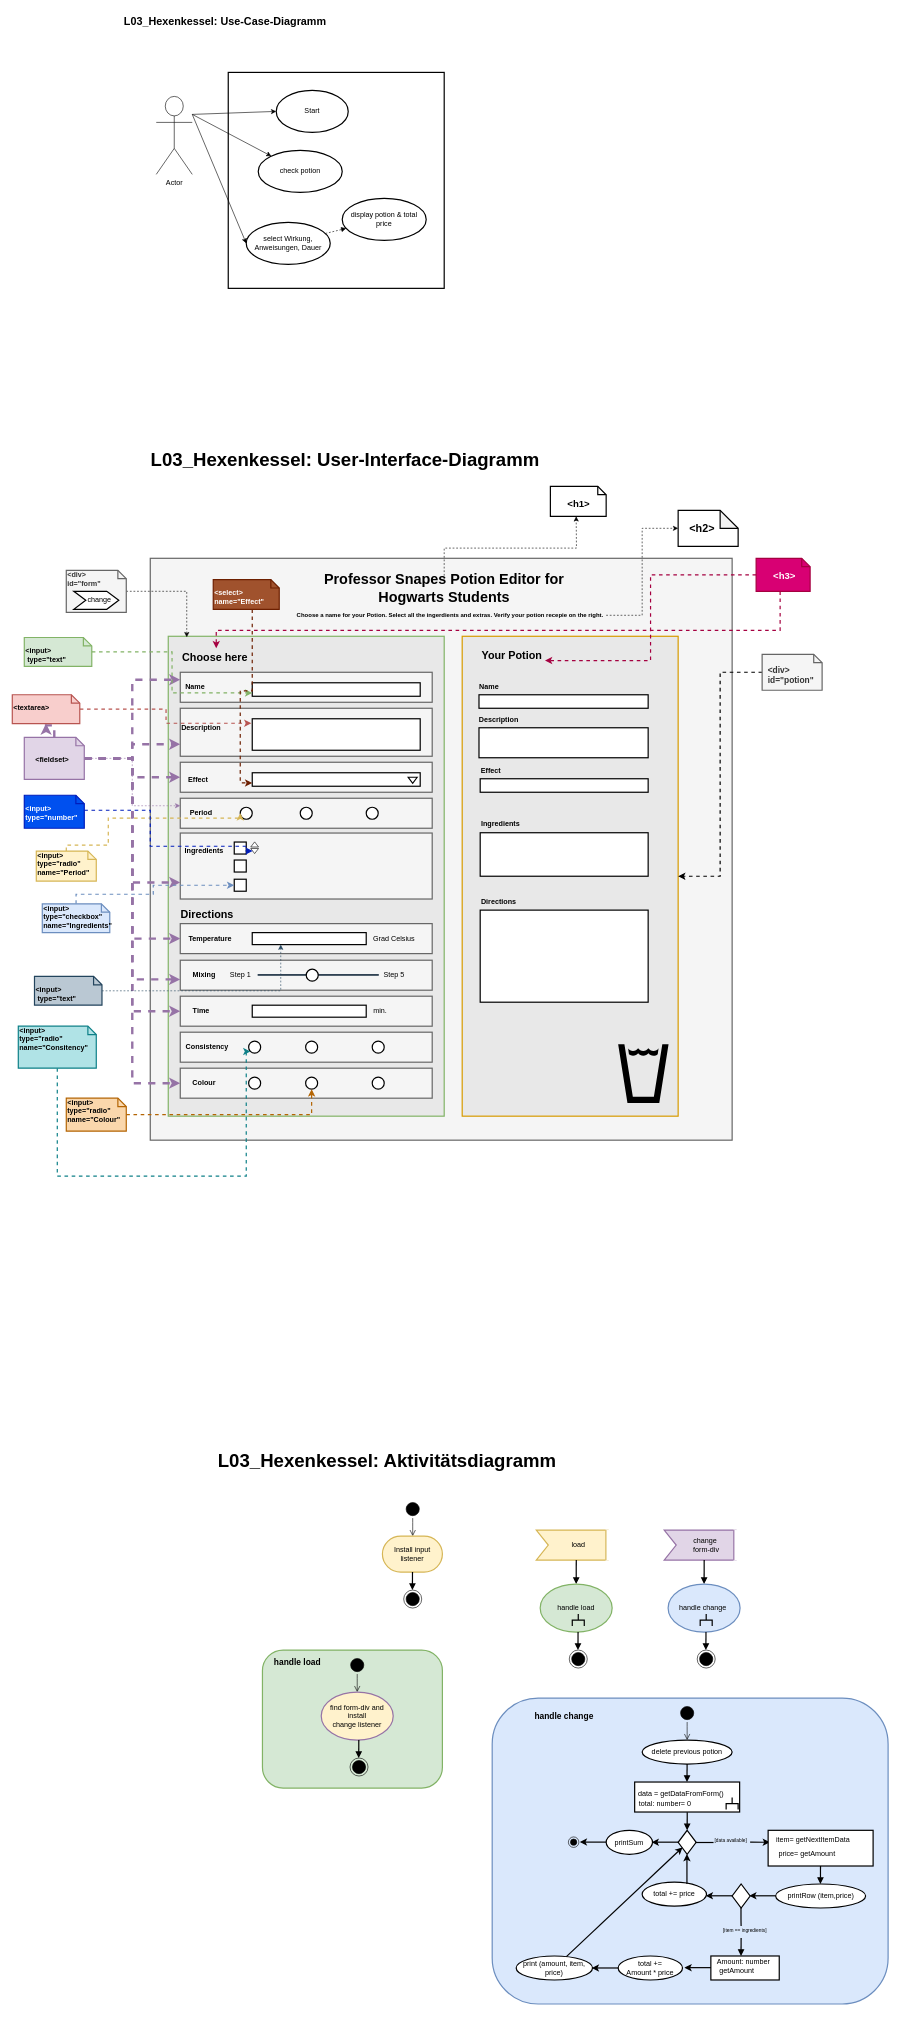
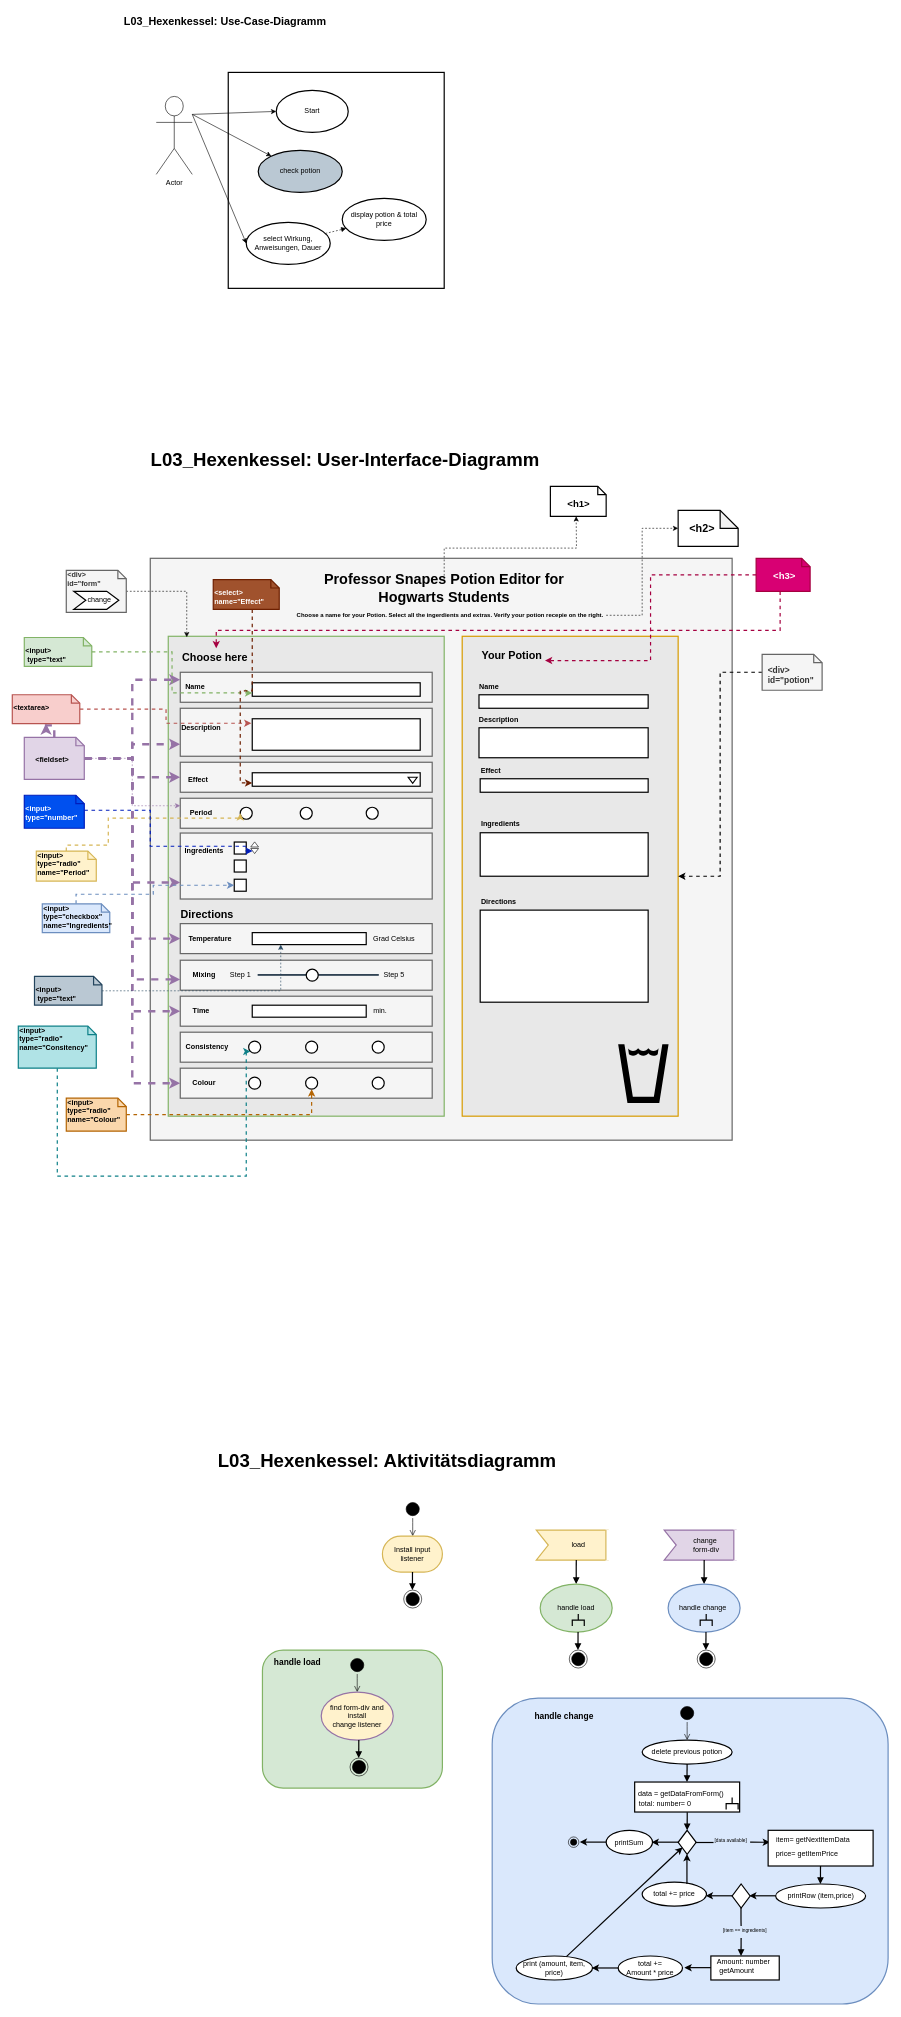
(300, 171) -> (300, 171)
(807, 1854) -> (807, 1854)
